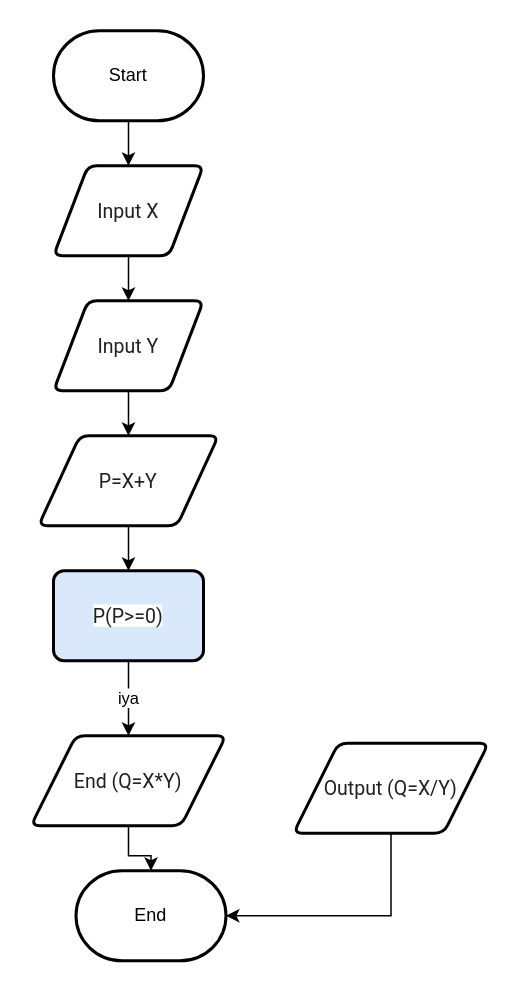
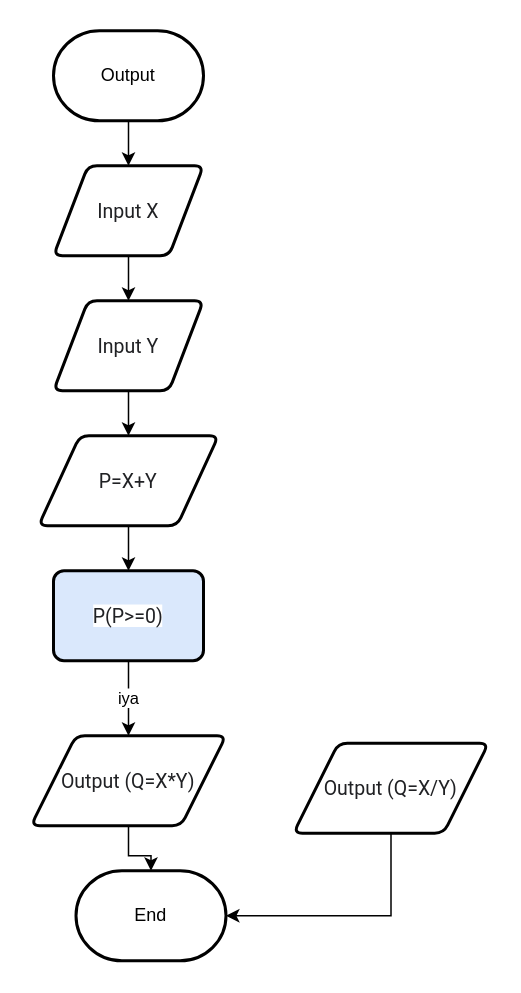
(128, 76) -> (128, 76)
(128, 781) -> (128, 781)
